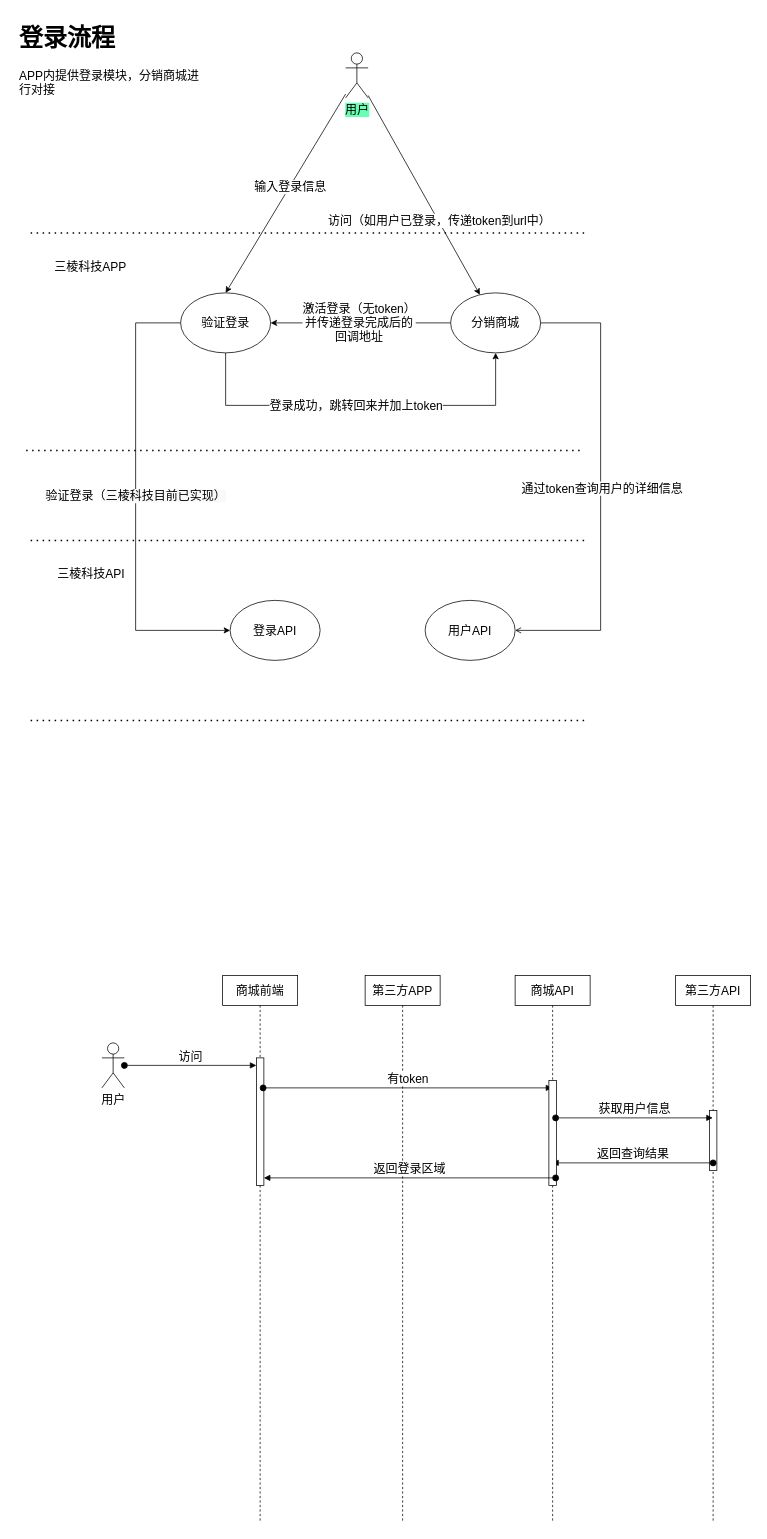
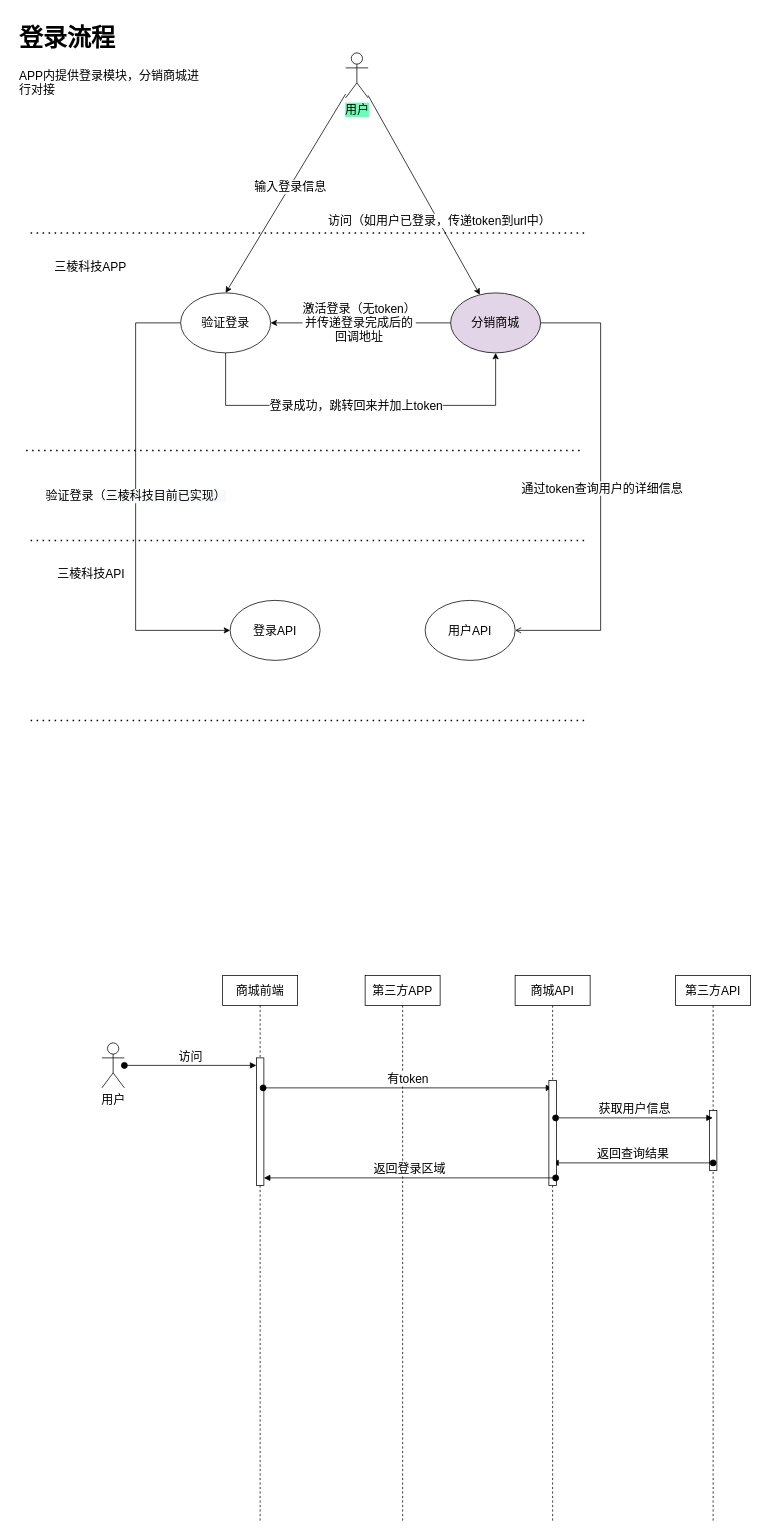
(495, 323) -> (495, 323)
